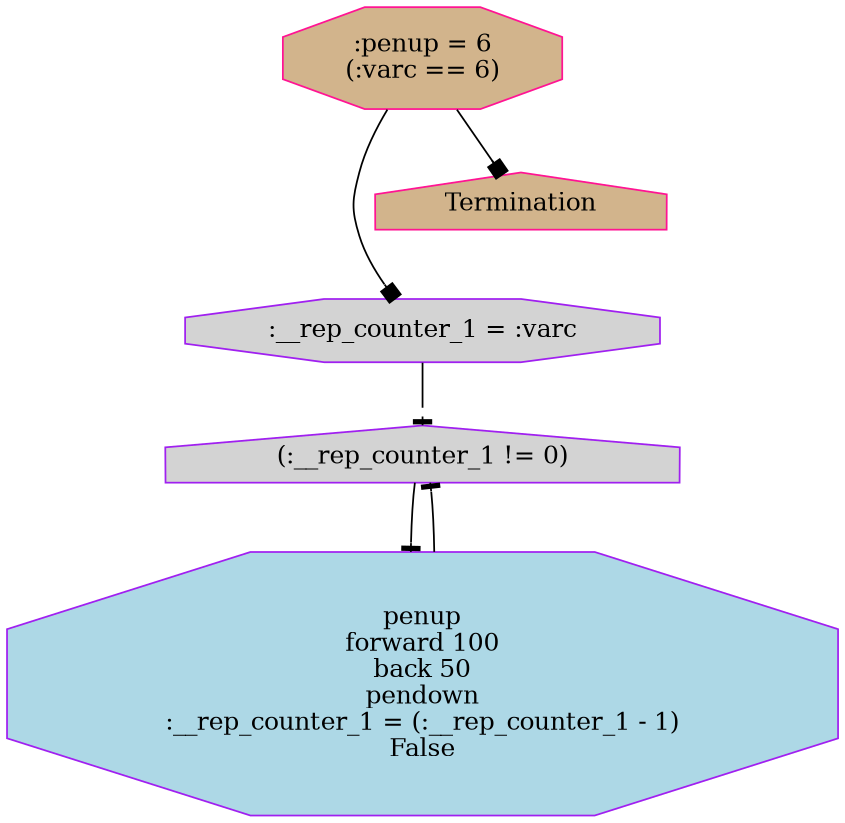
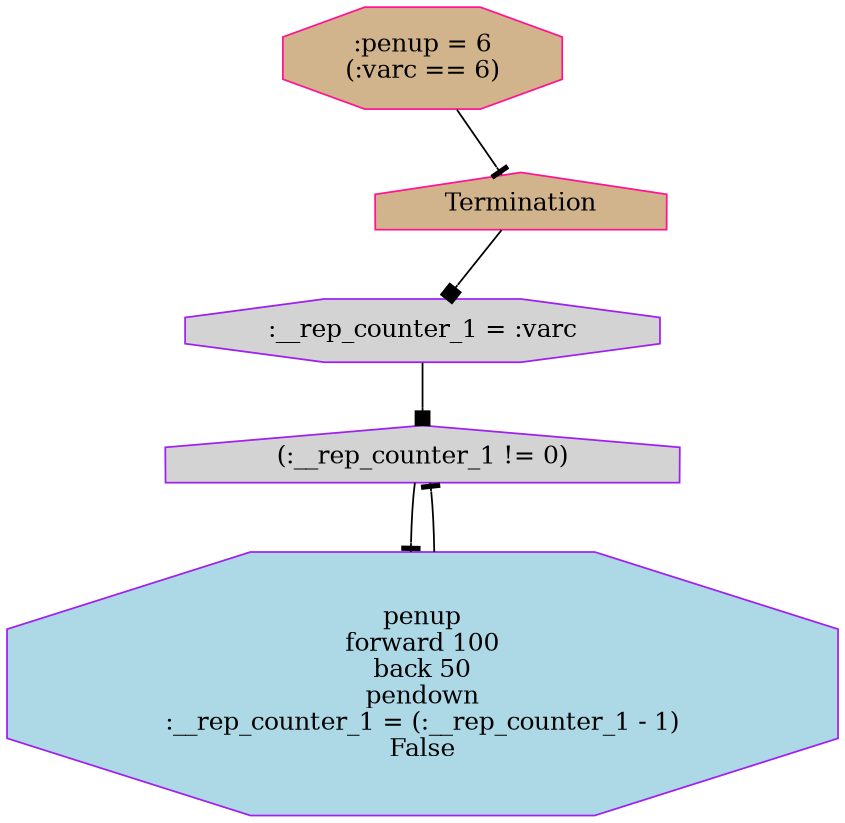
(477, 138) -> (477, 138)
(354, 197) -> (480, 257)
(423, 385) -> (423, 385)
